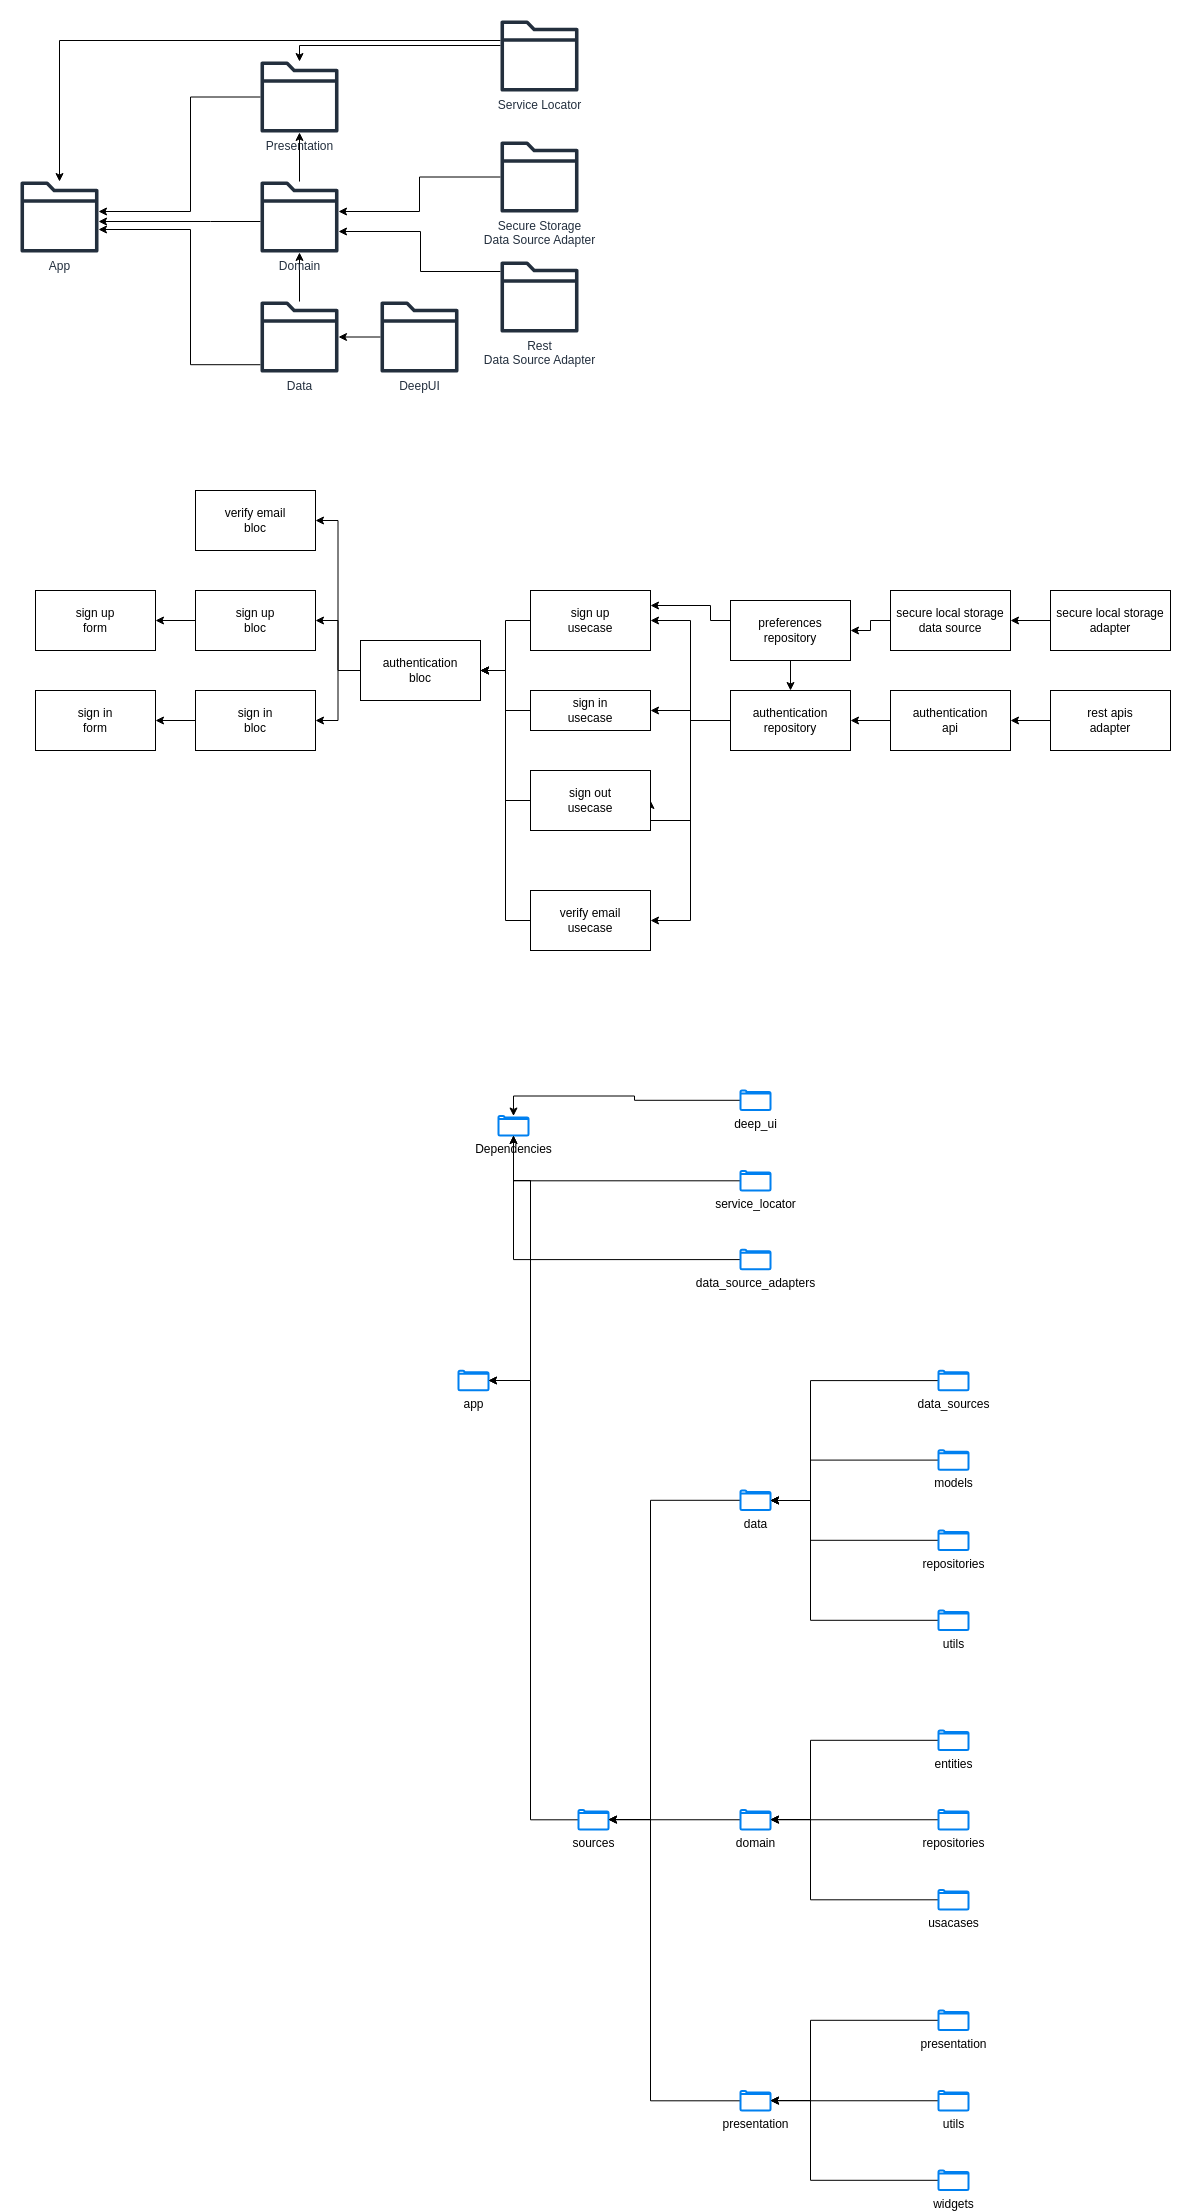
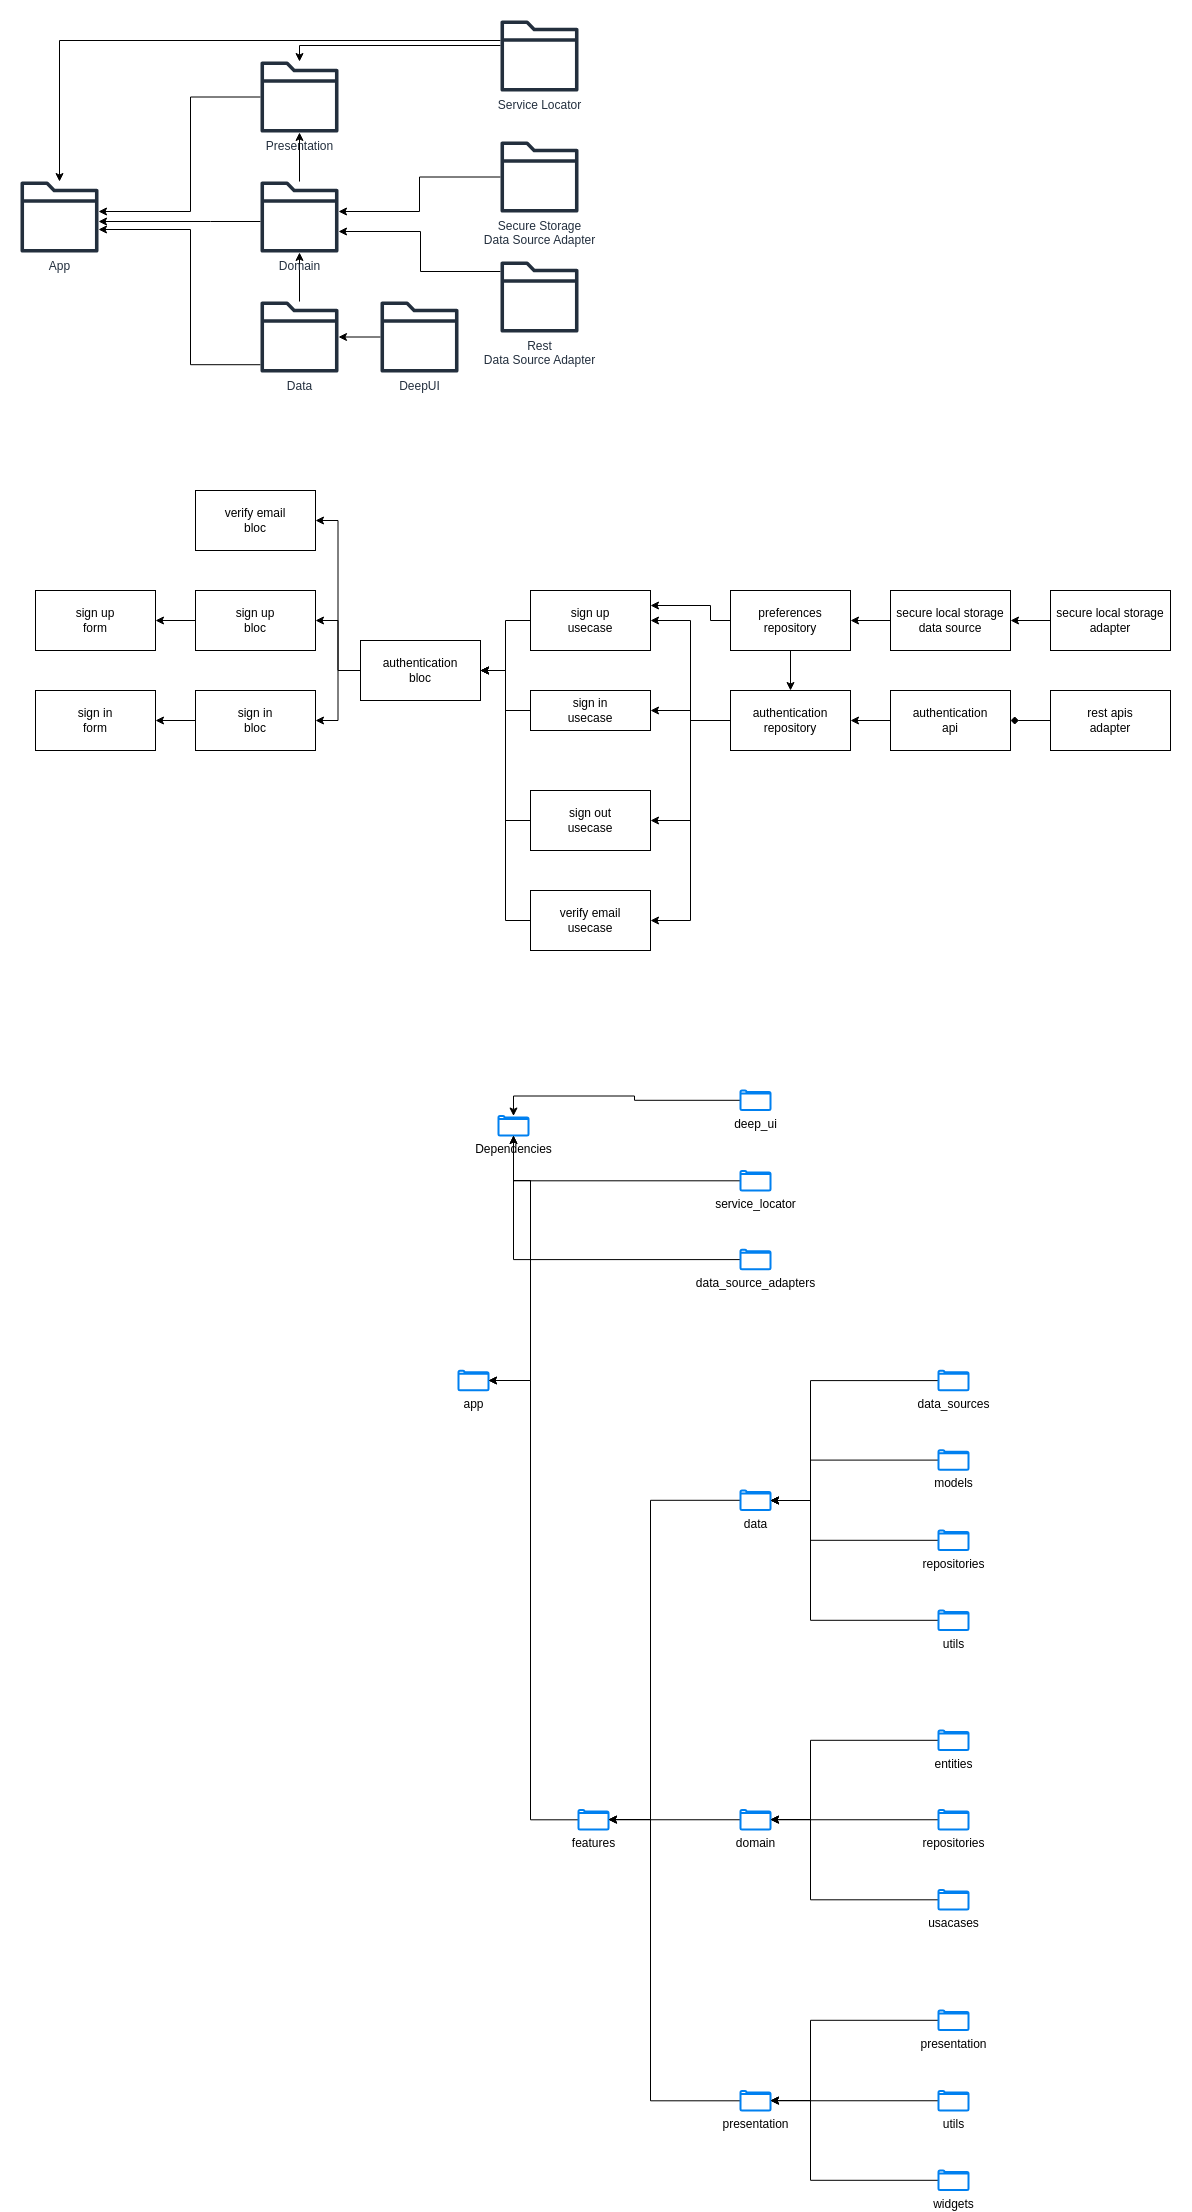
(791, 631) -> (791, 621)
(1018, 721) -> (1019, 721)
(591, 801) -> (591, 821)
(594, 1844) -> (594, 1844)
